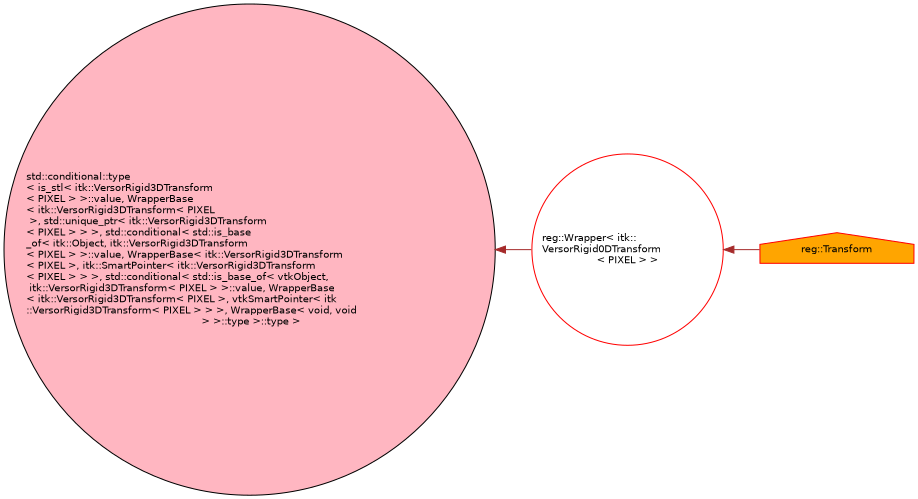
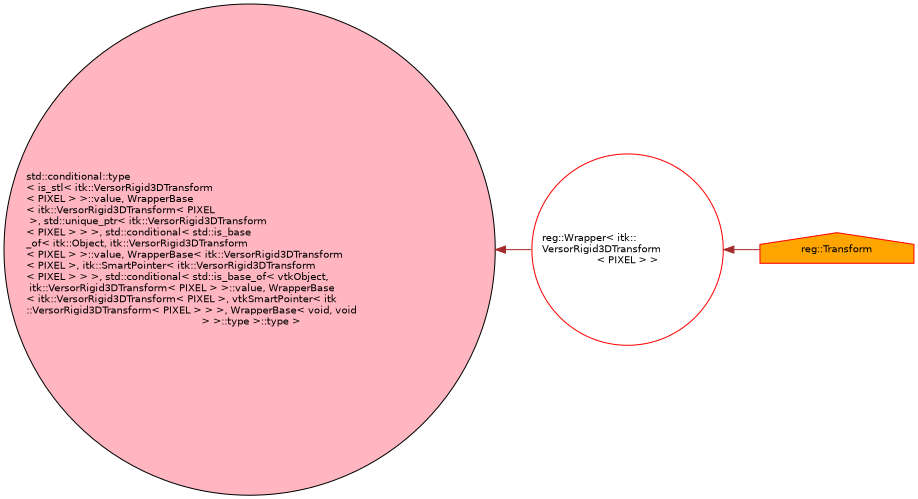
(628, 250) -> (628, 250)
